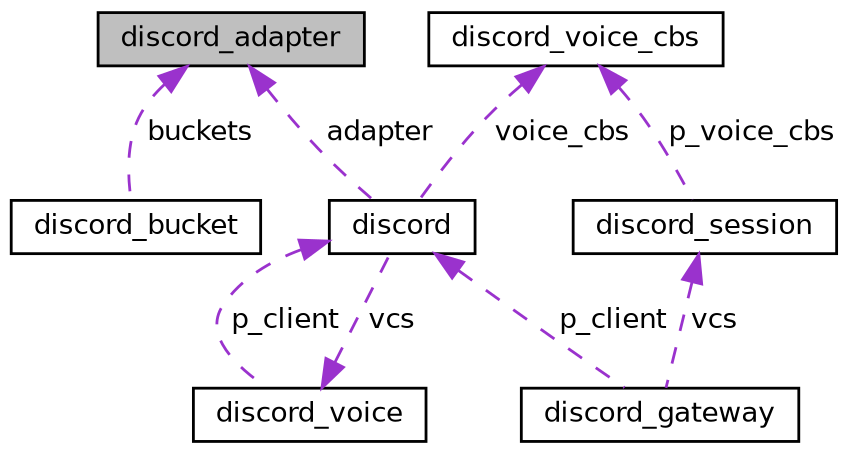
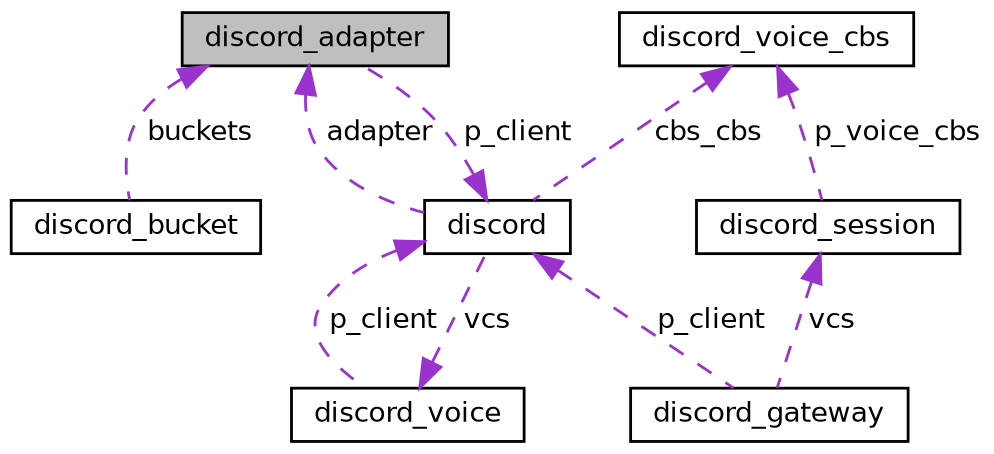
none -> (427, 112)
(559, 133) -> (705, 133)
